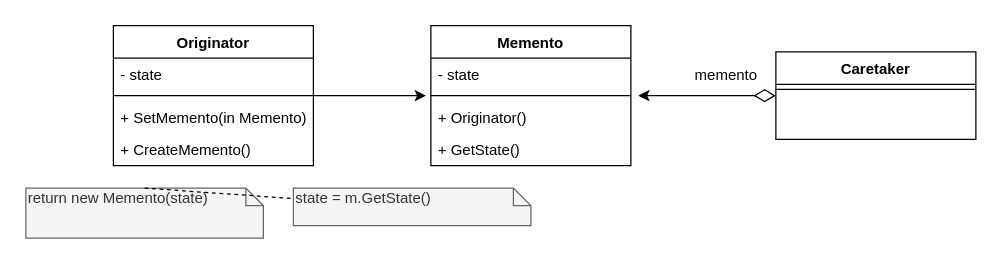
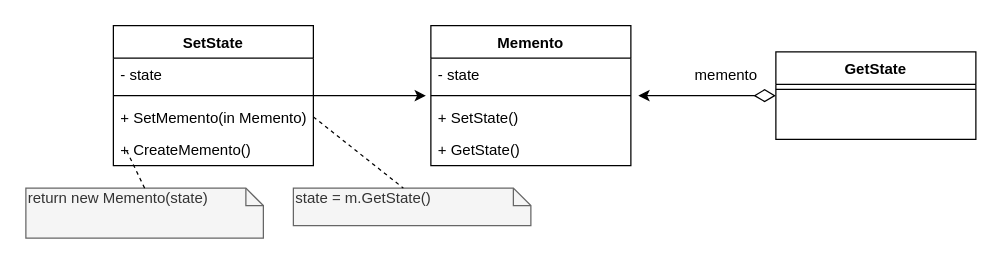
(213, 43) -> (213, 43)
(875, 69) -> (875, 69)
(490, 118) -> (486, 118)
none -> (359, 153)
(218, 193) -> (135, 169)
